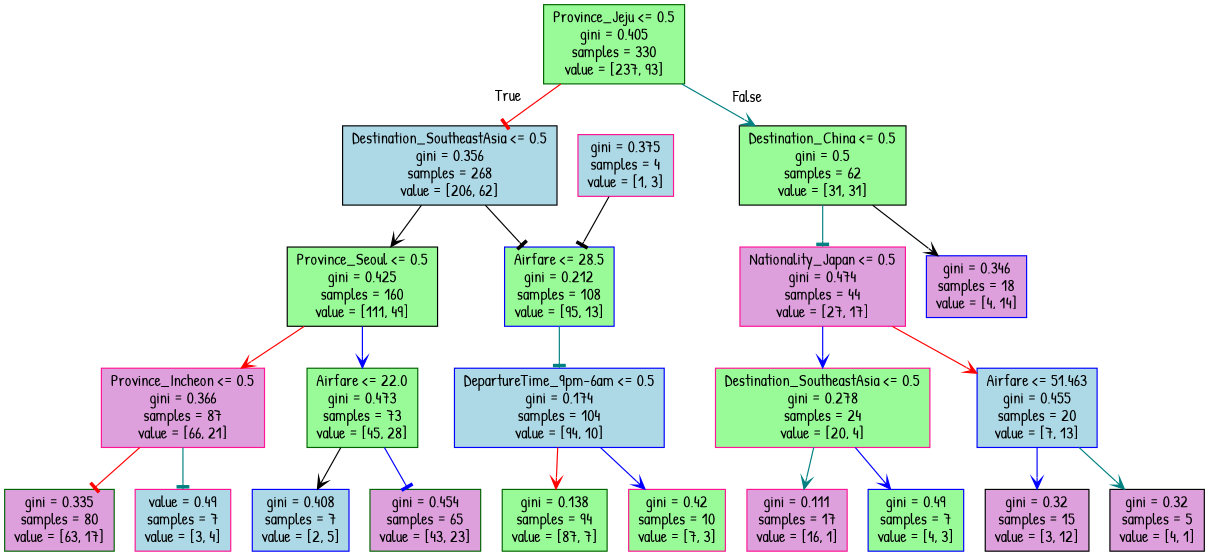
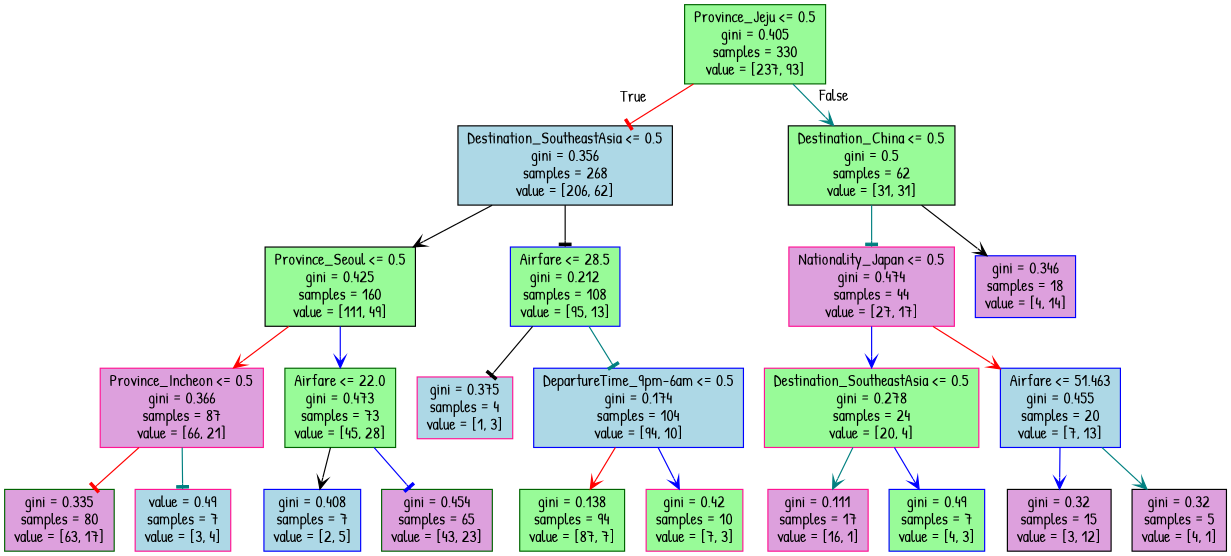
(596, 219) -> (513, 349)
